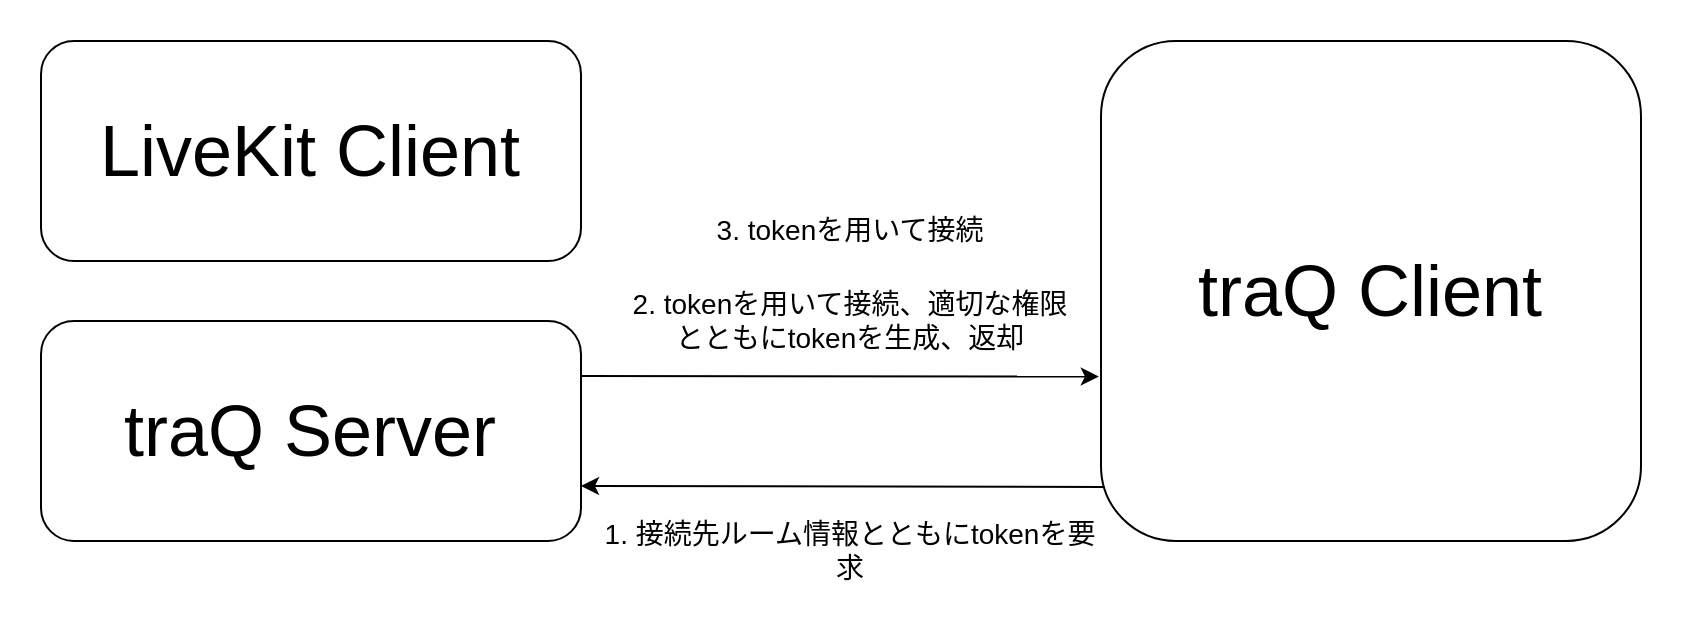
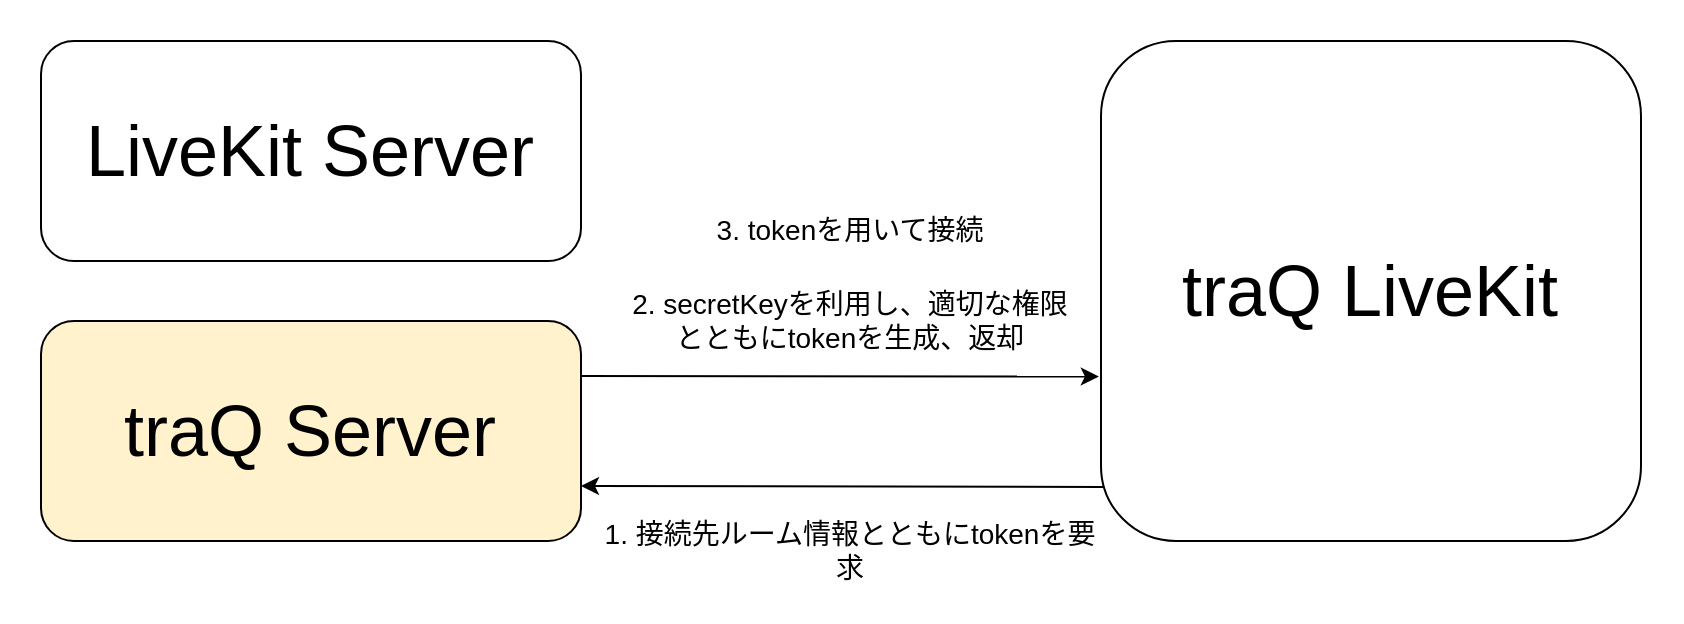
(311, 151) -> (311, 151)
(1371, 291) -> (1371, 291)
(851, 321) -> (851, 321)
(311, 431) -> (311, 431)
